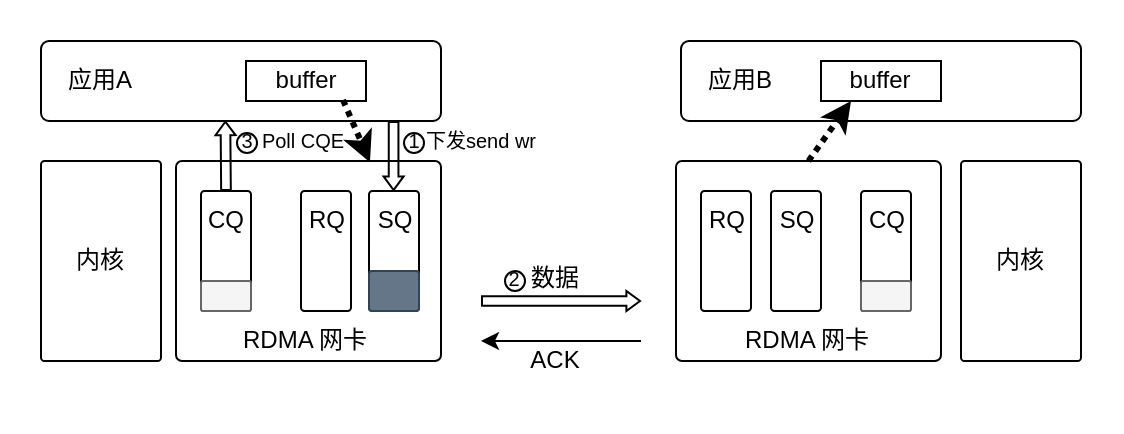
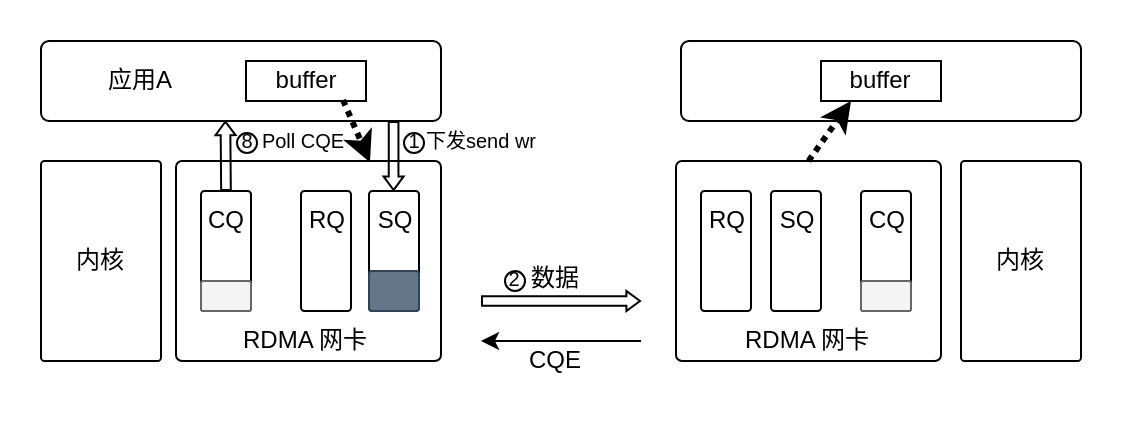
(101, 81) -> (141, 81)
(741, 81) -> none
(248, 141) -> (248, 141)
(556, 361) -> (556, 361)
